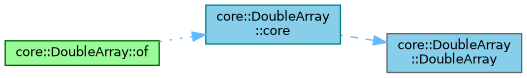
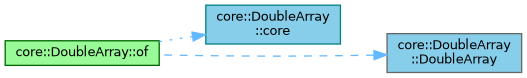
(357, 38) -> (267, 56)
